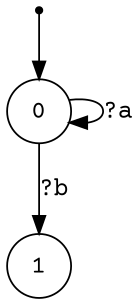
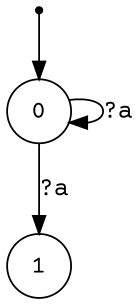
(54, 189) -> (54, 189)
